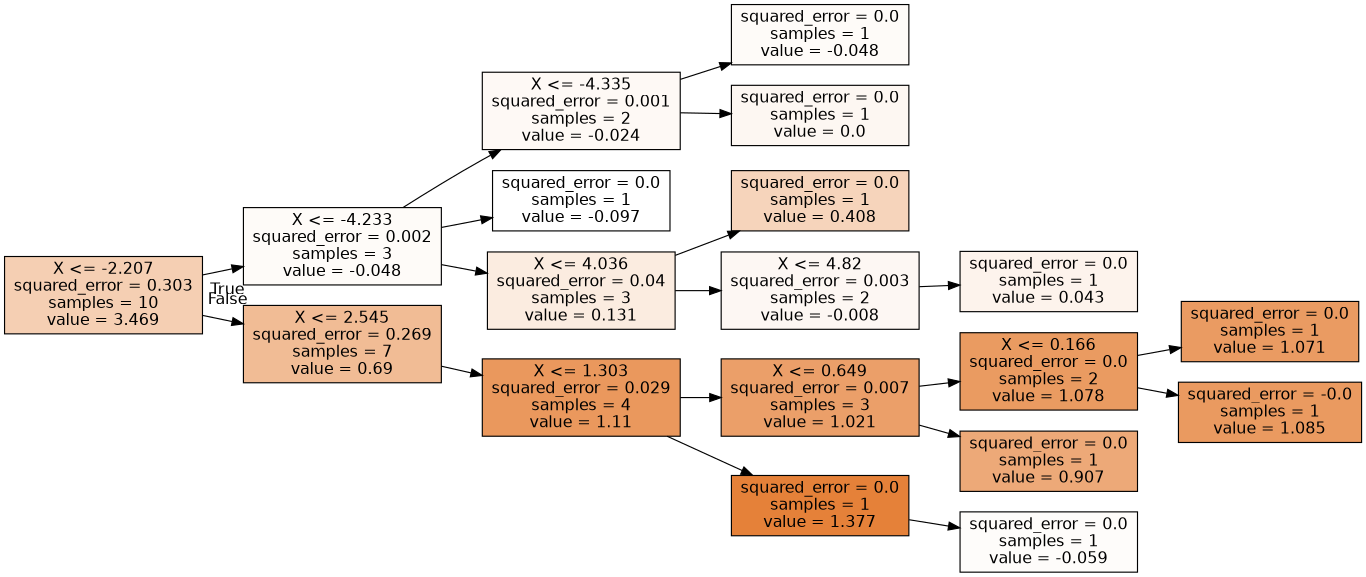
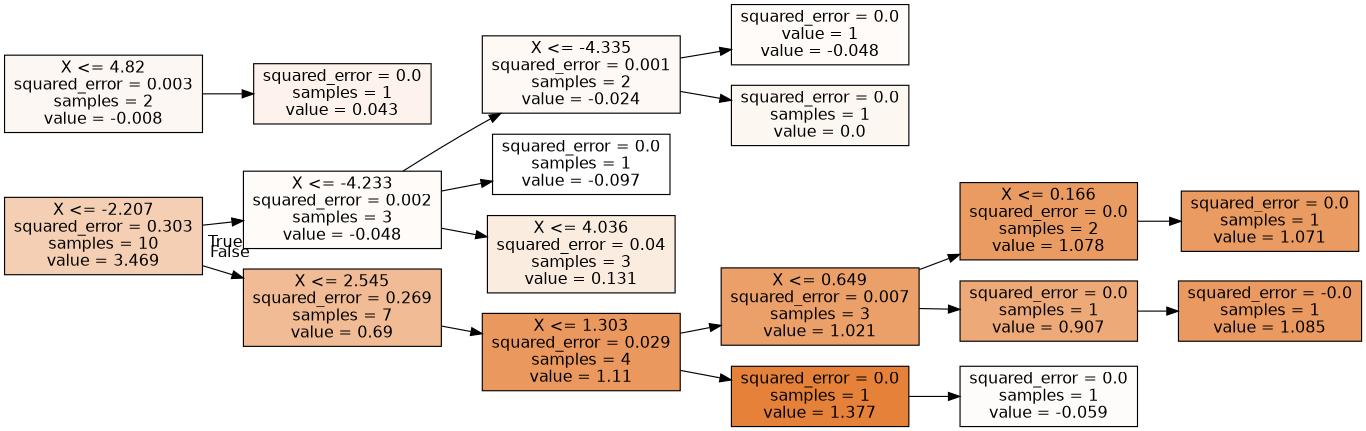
(820, 35) -> (820, 35)
(820, 201) -> none
(692, 291) -> none
(1152, 391) -> (1152, 311)
